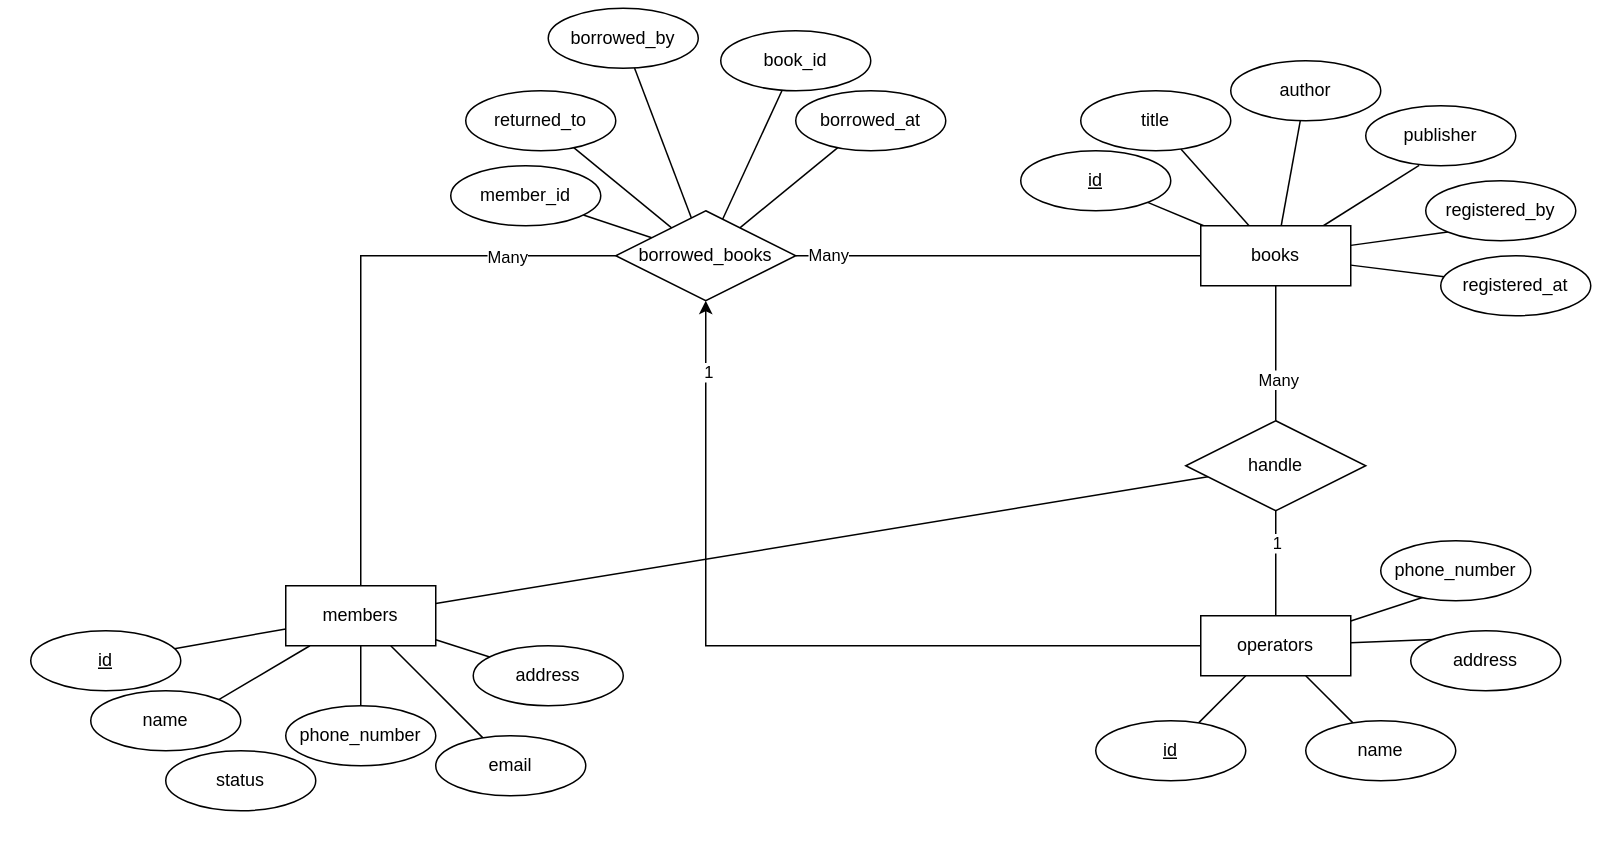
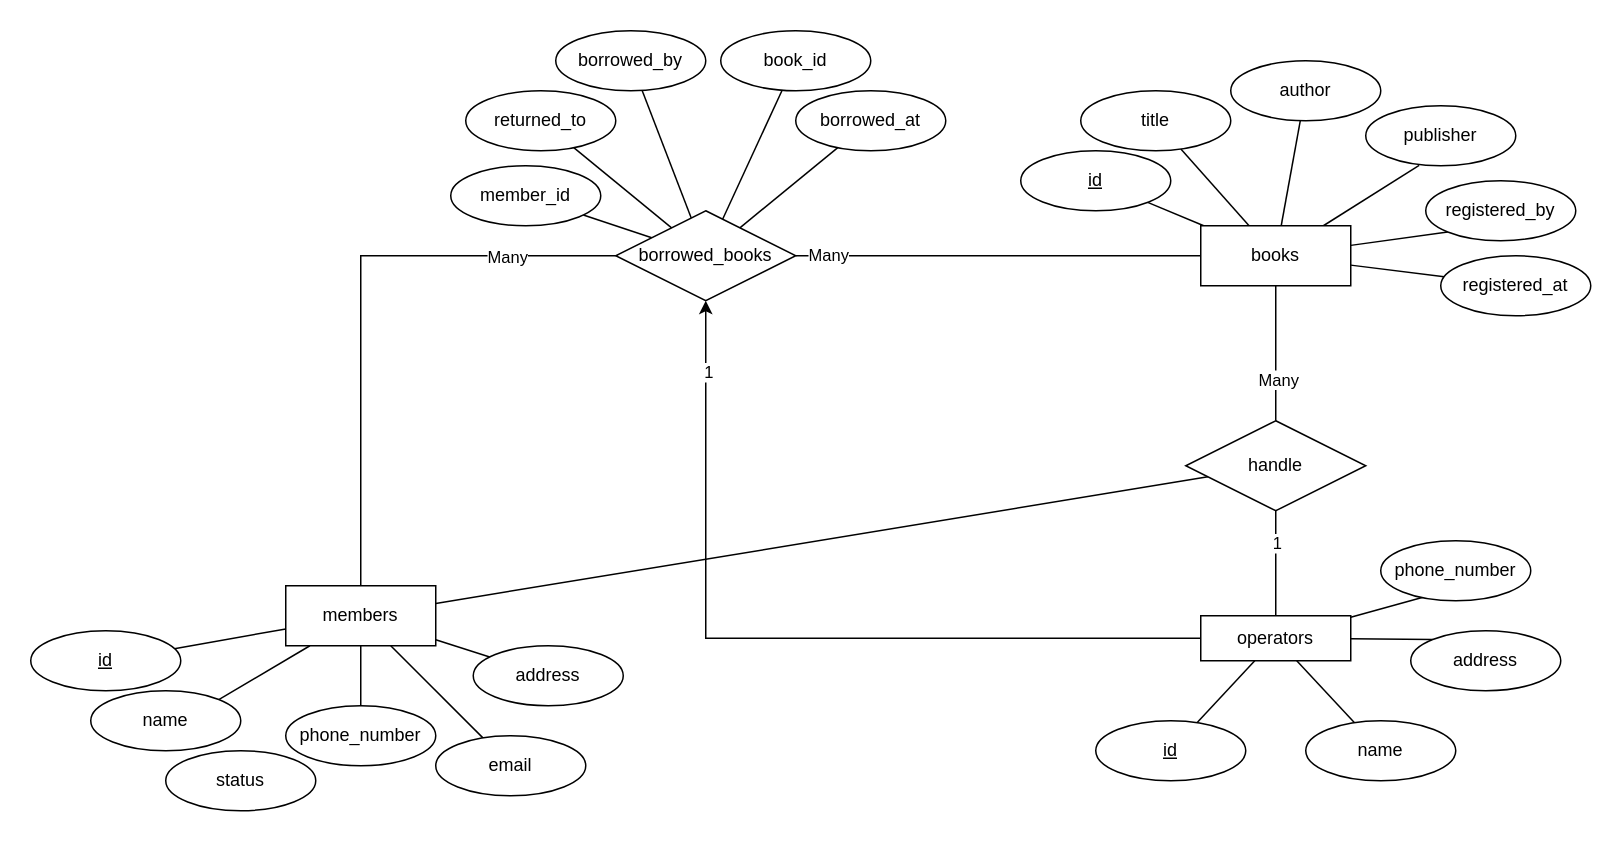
(623, 38) -> (631, 61)
(1276, 646) -> (1276, 638)
